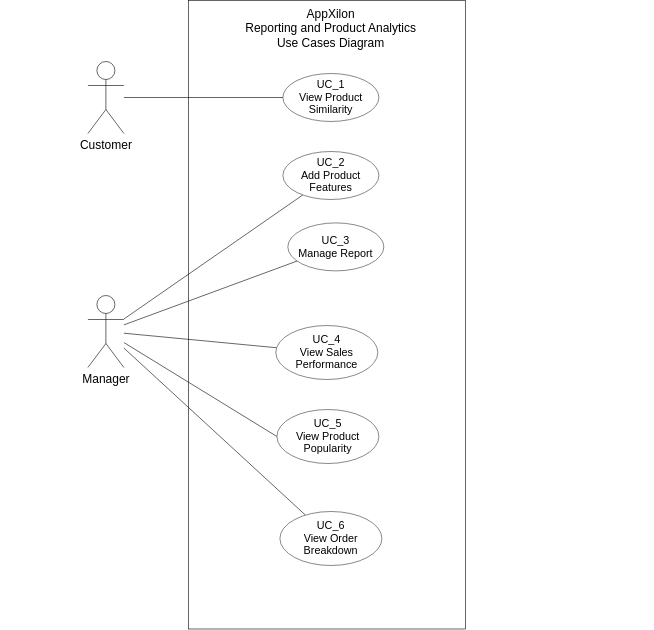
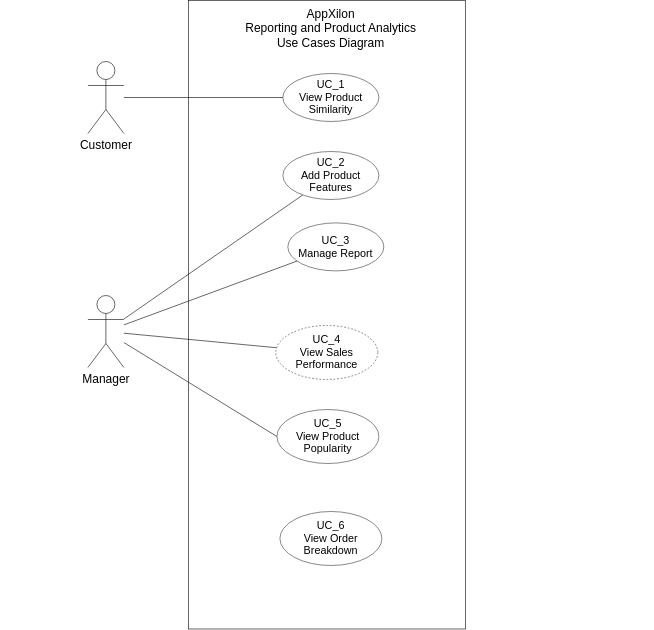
(327, 353) -> (327, 353)
(215, 432) -> none
